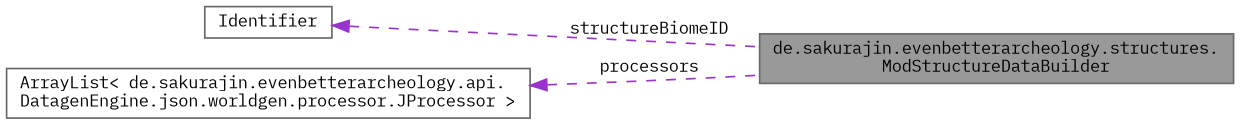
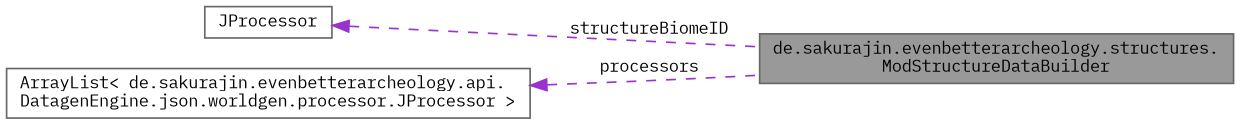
(268, 22) -> (268, 22)
